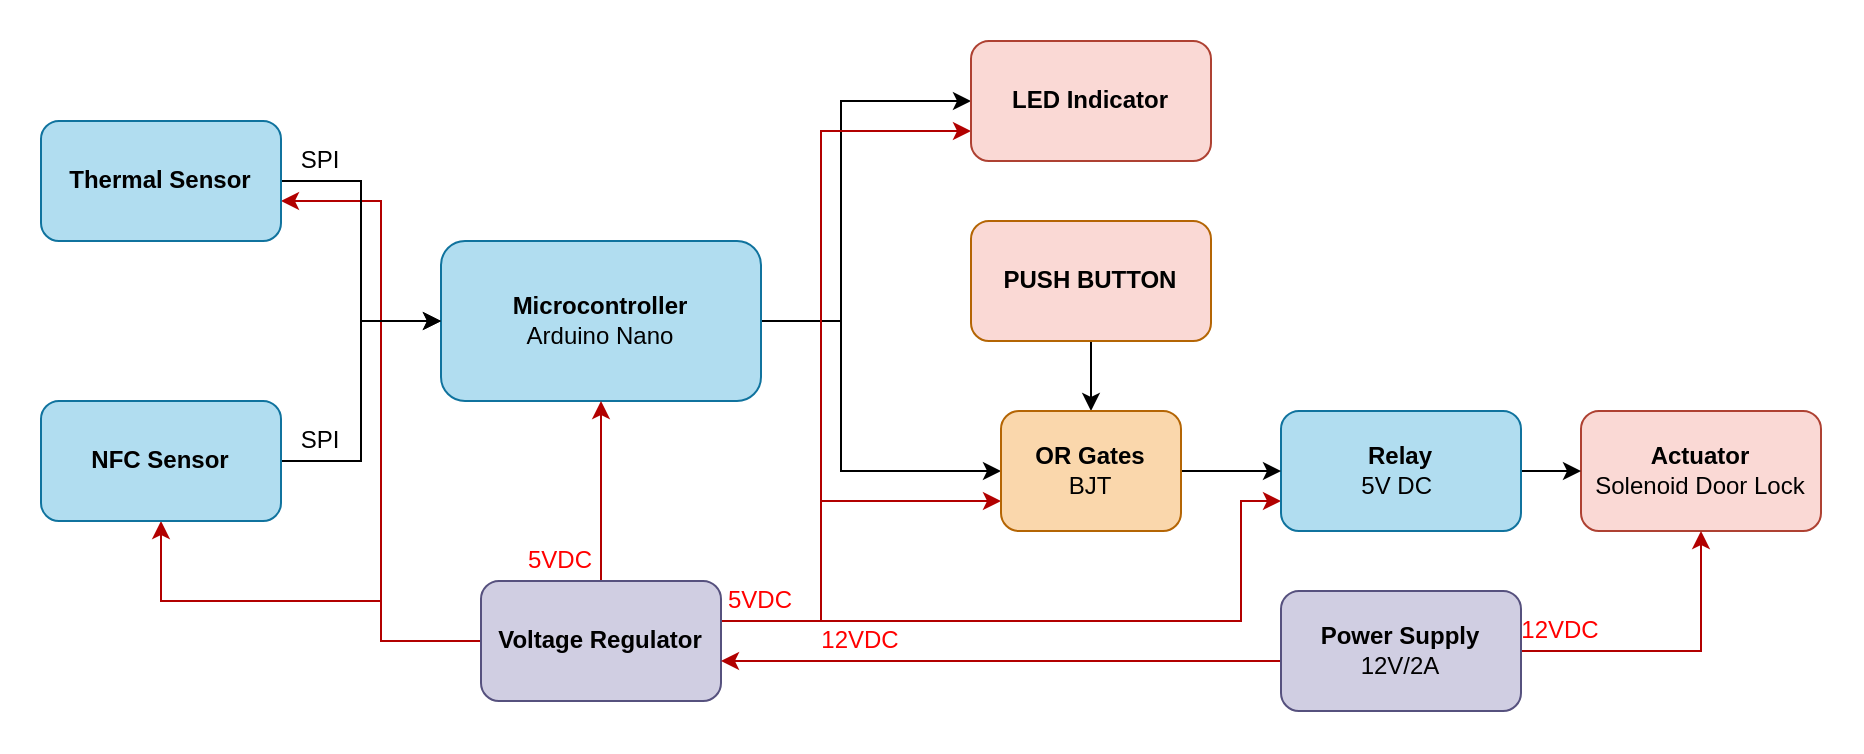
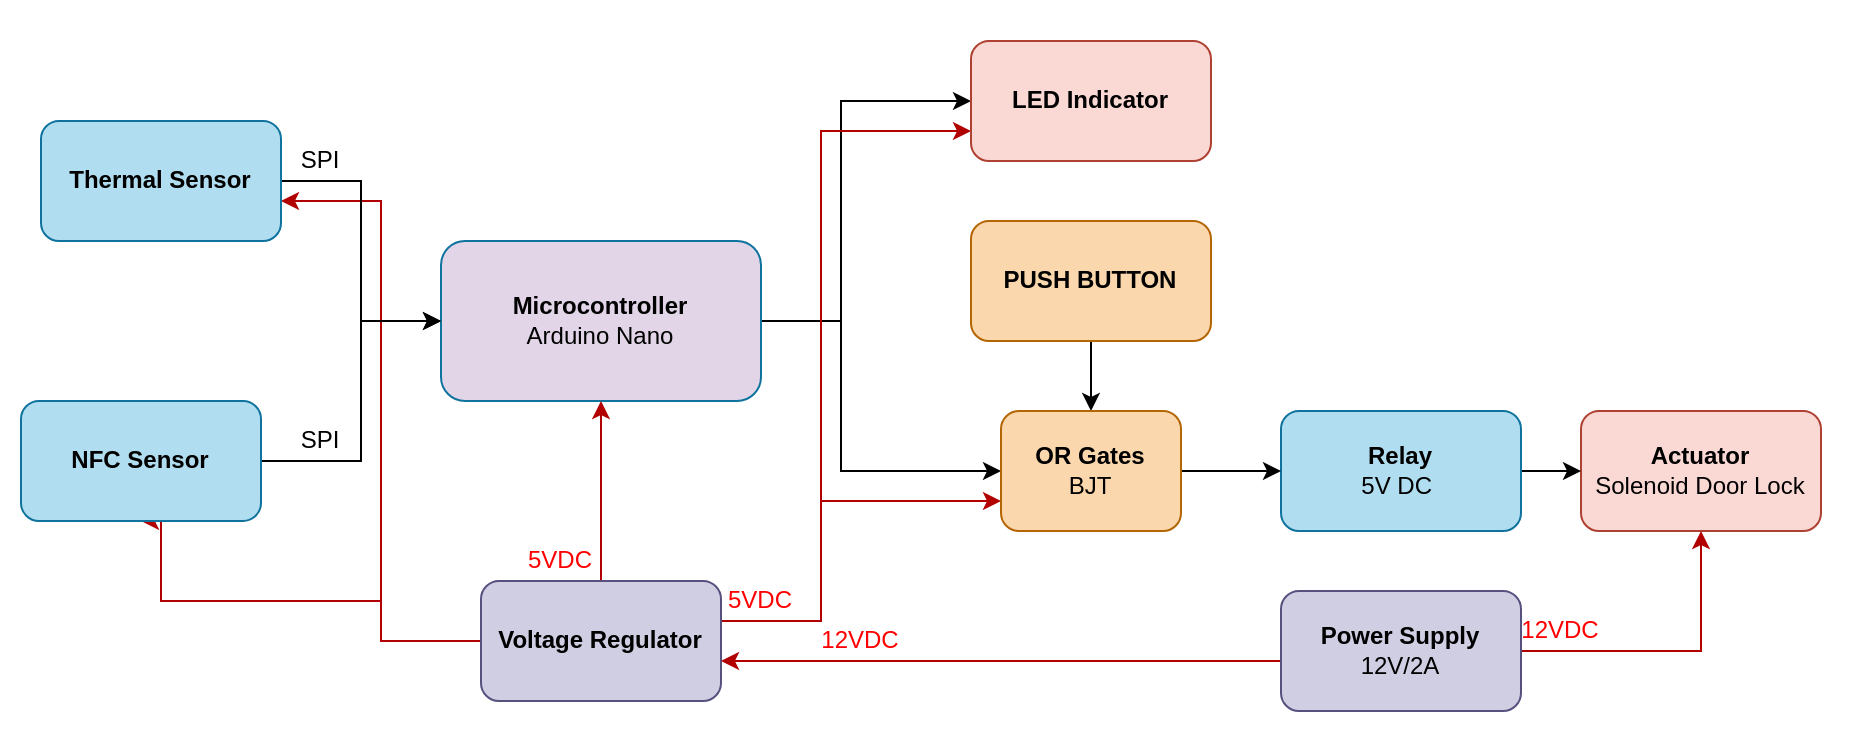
(1091, 281) -> (1091, 281)
(601, 321) -> (601, 321)
(161, 461) -> (141, 461)
(1106, 621) -> none
